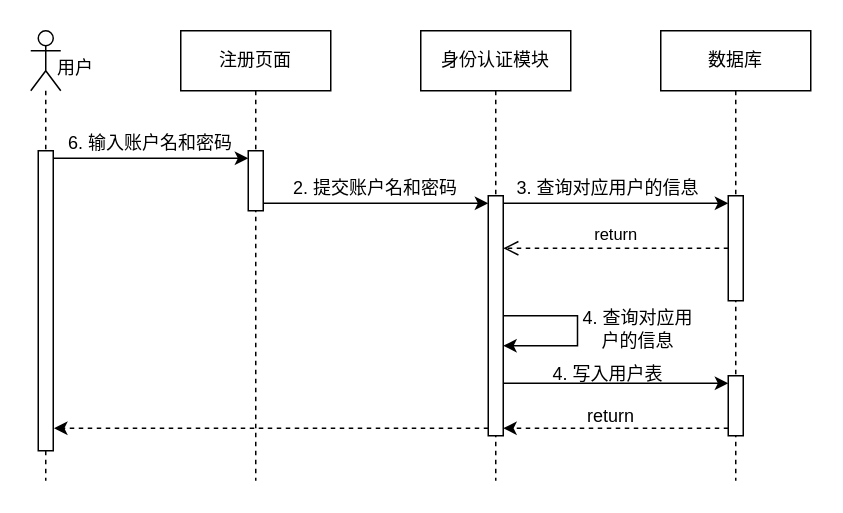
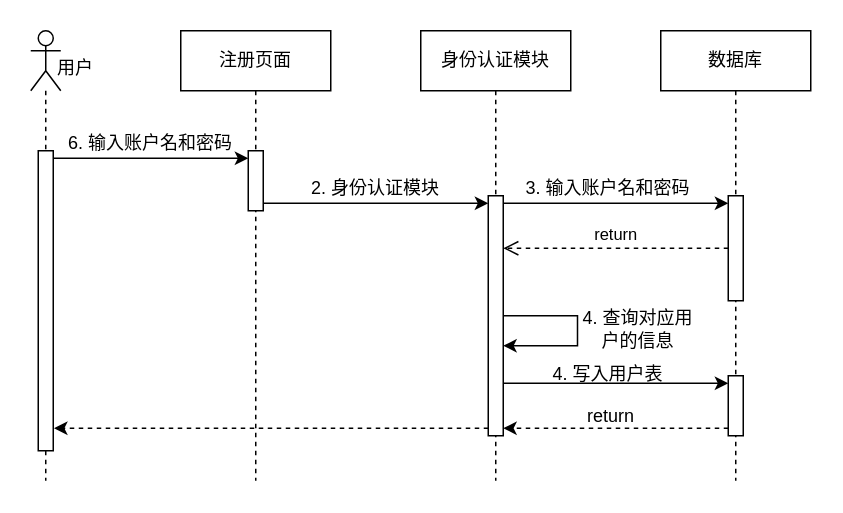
(376, 188) -> (376, 188)
(608, 188) -> (608, 188)
